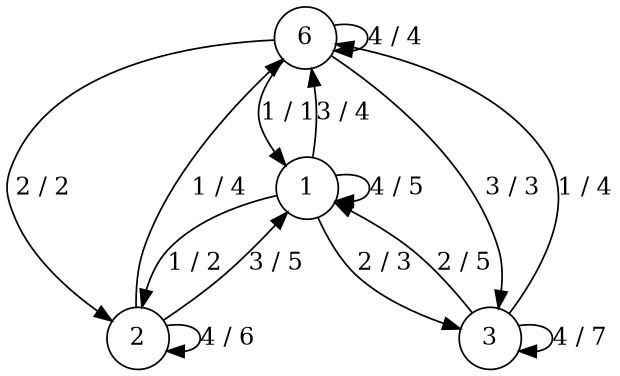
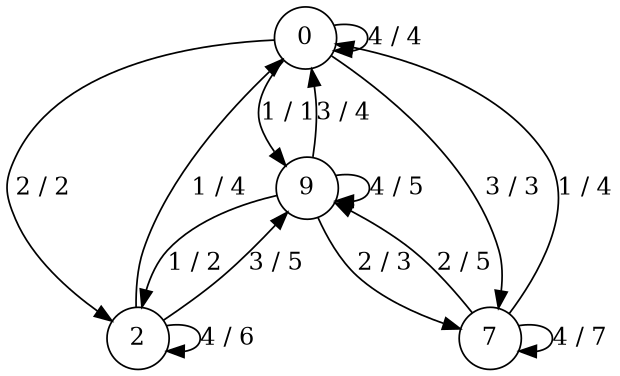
(306, 38) -> (306, 38)
(307, 188) -> (307, 188)
(490, 338) -> (490, 338)
